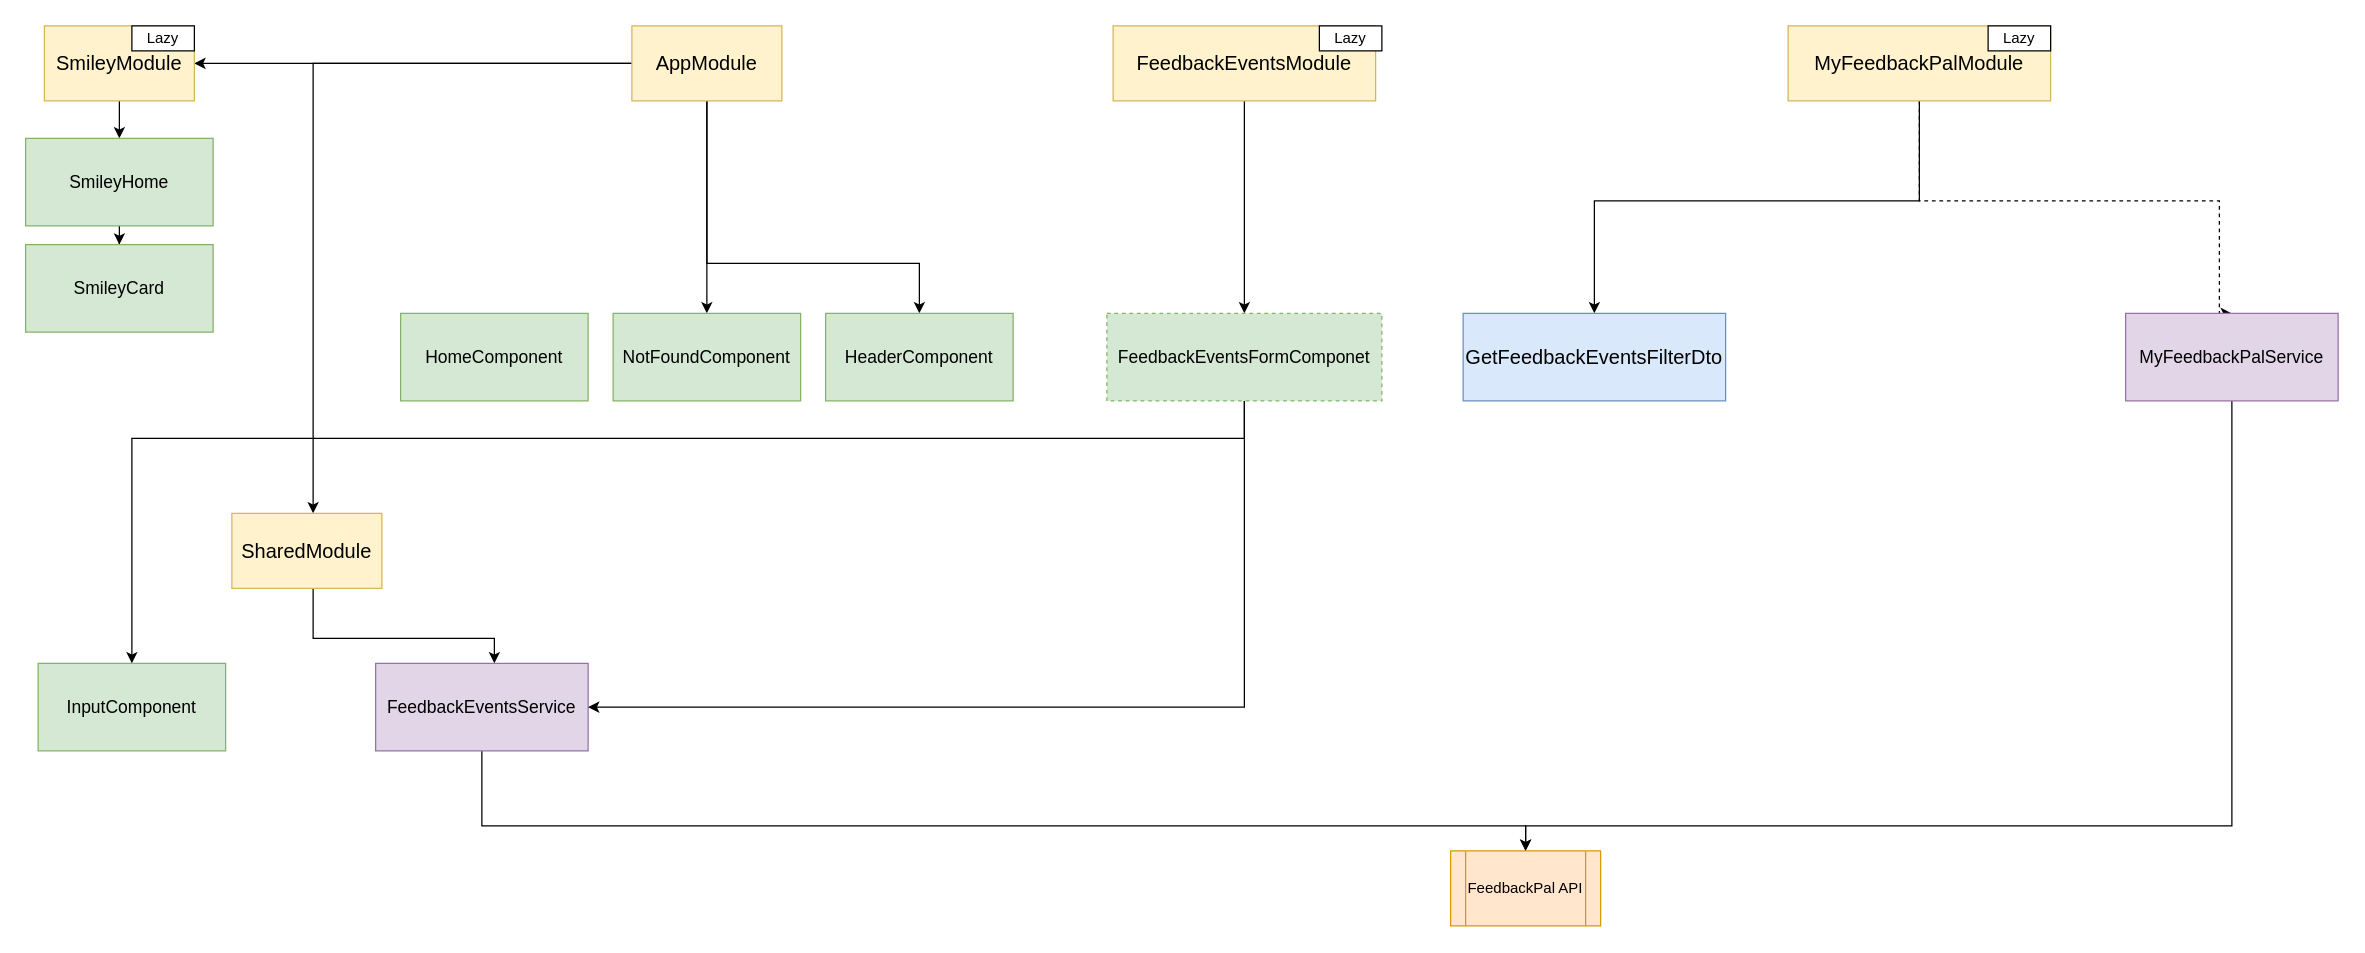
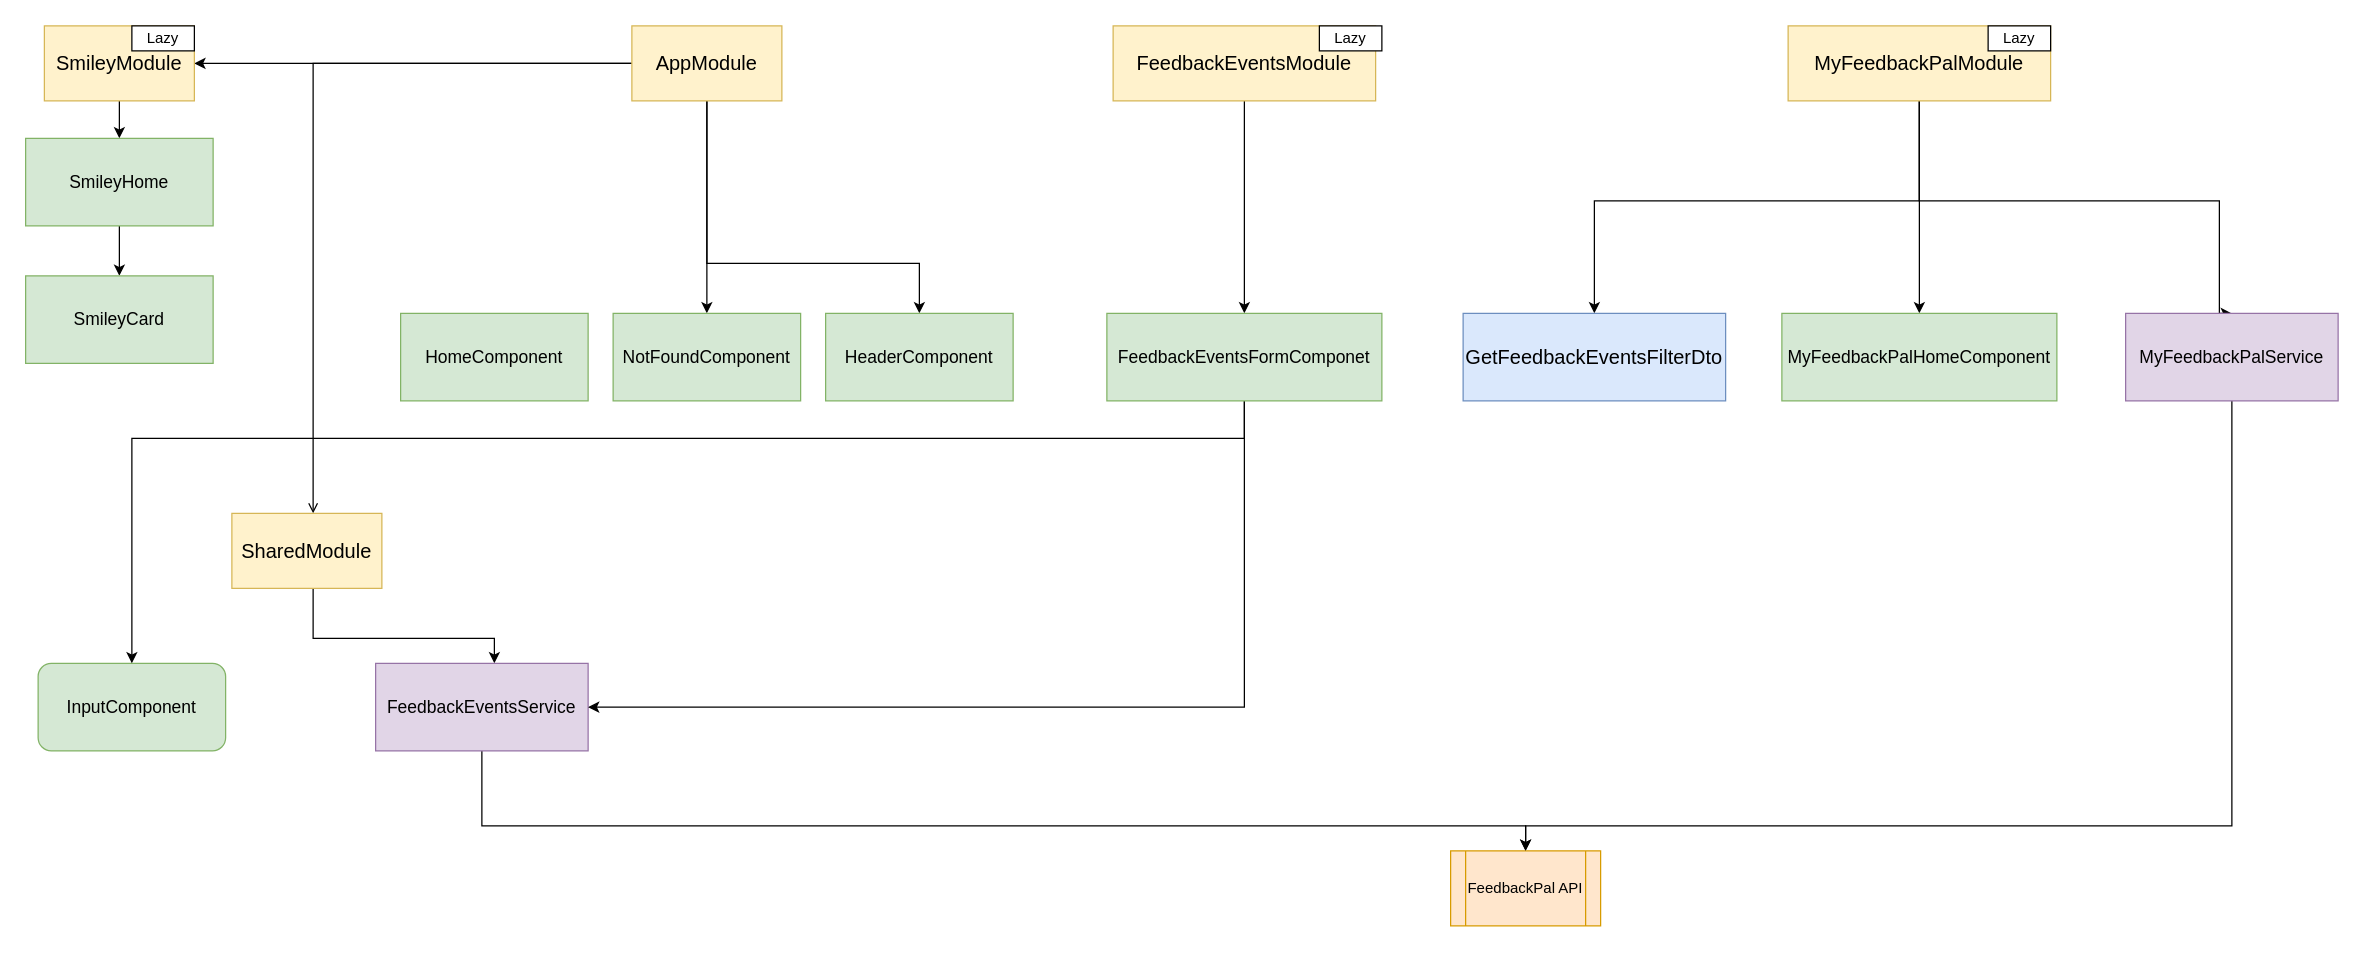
(2126, 201) -> (2126, 201)
none -> (1919, 254)
(119, 288) -> (119, 319)
(1244, 357) -> (1244, 357)
none -> (1919, 357)
(313, 503) -> (313, 505)
(132, 707) -> (132, 707)
